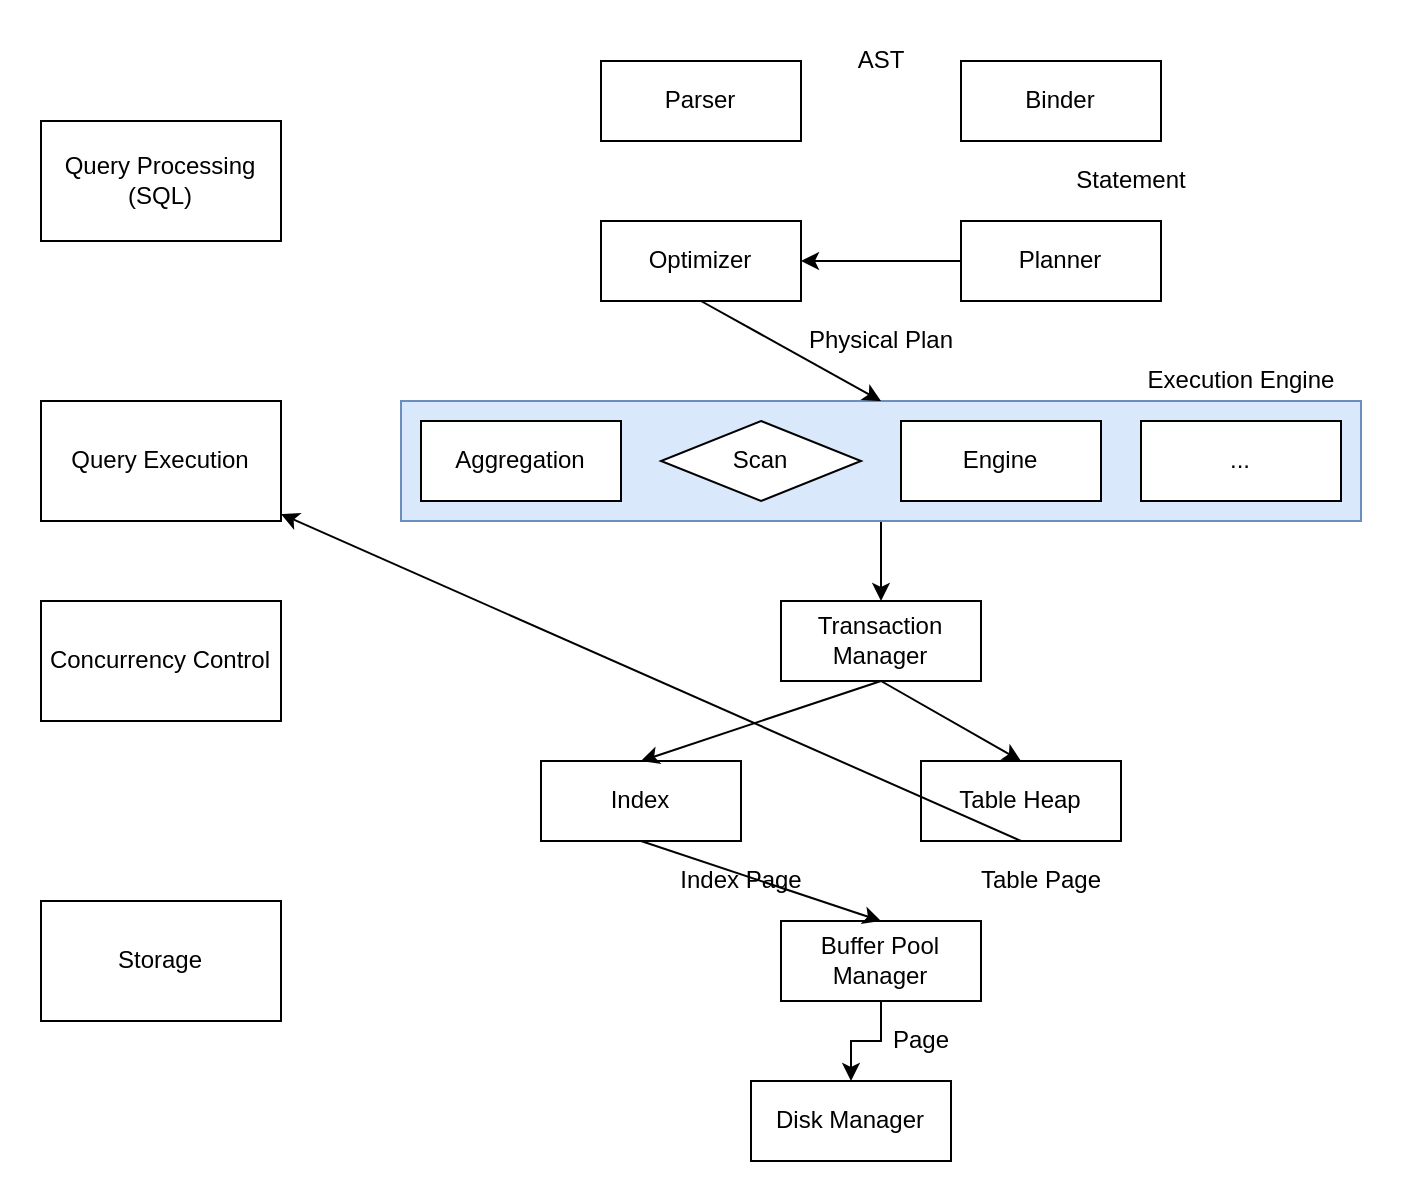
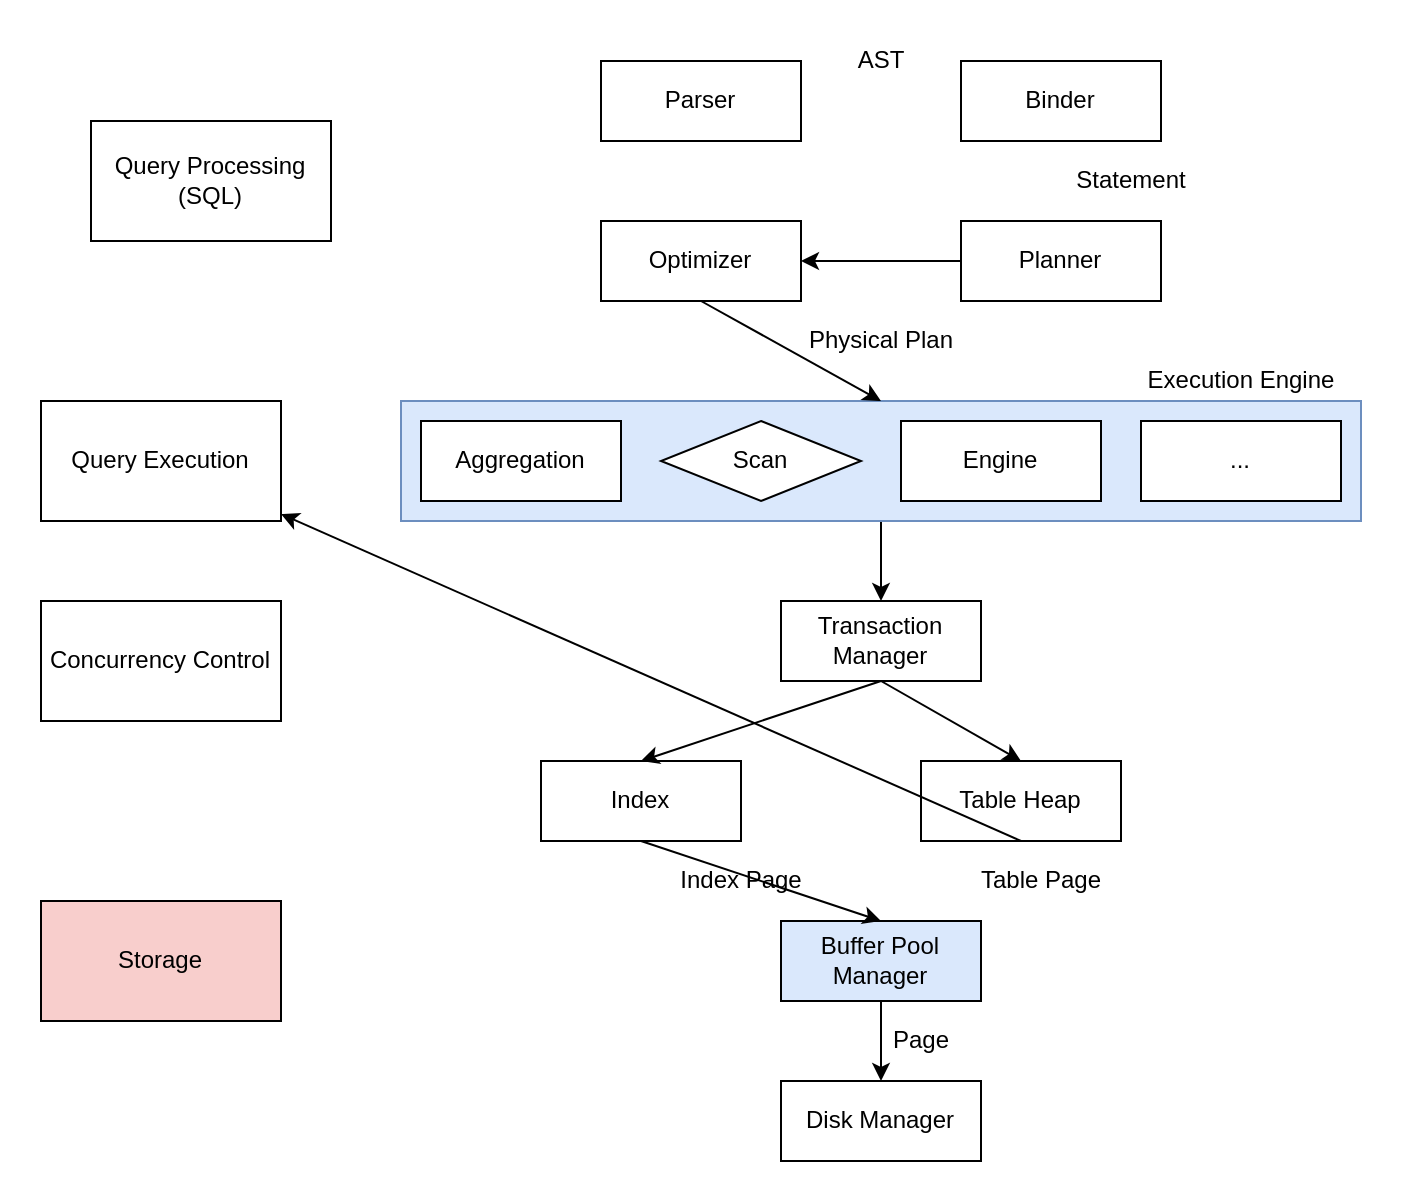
(161, 181) -> (211, 181)
(161, 961) -> (161, 961)
(881, 961) -> (881, 961)
(851, 1121) -> (881, 1121)
